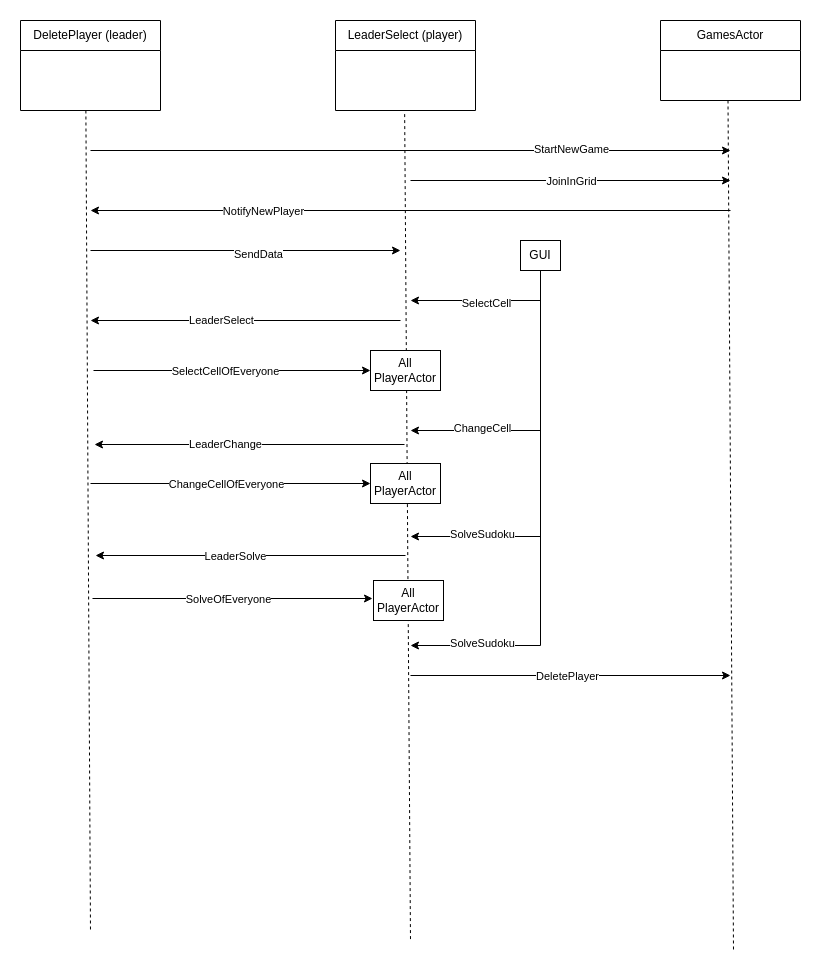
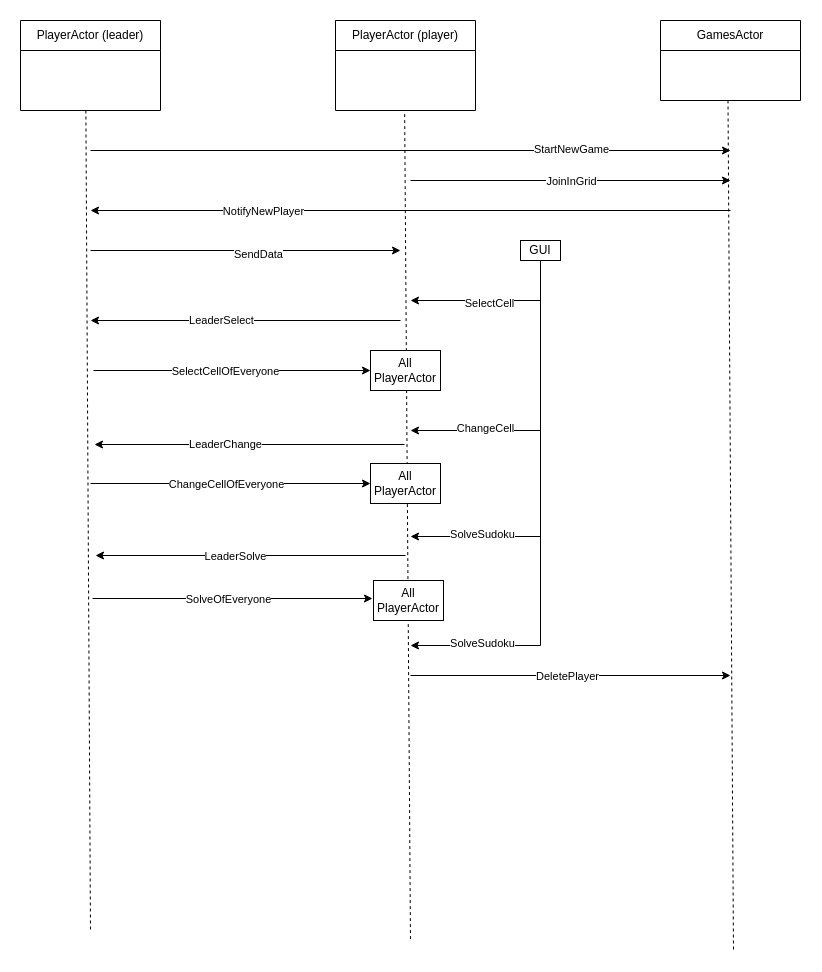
(91, 36) -> (91, 36)
(406, 36) -> (406, 36)
(541, 256) -> (541, 251)
